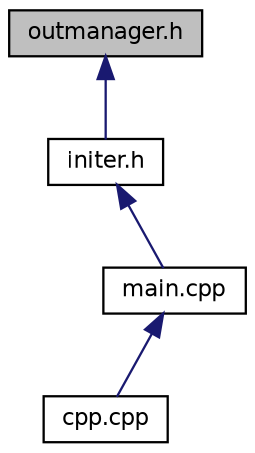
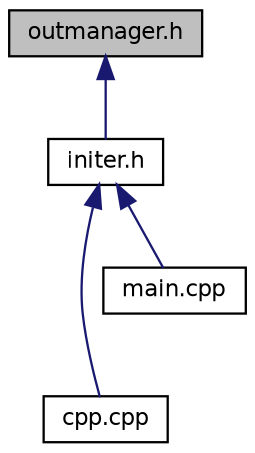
(134, 365) -> (82, 303)
